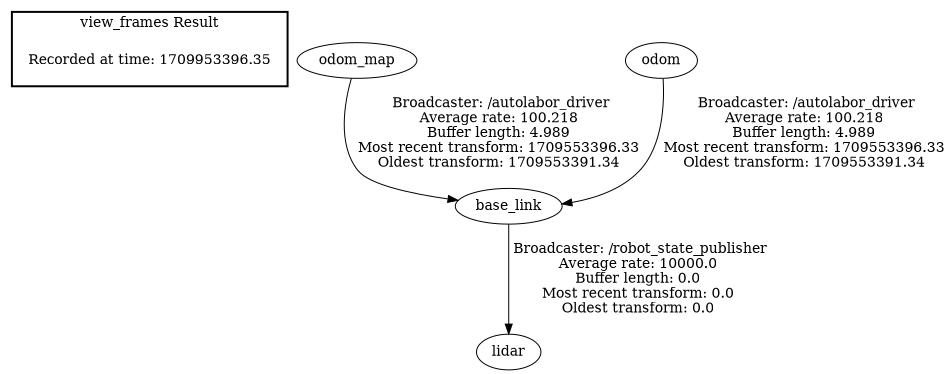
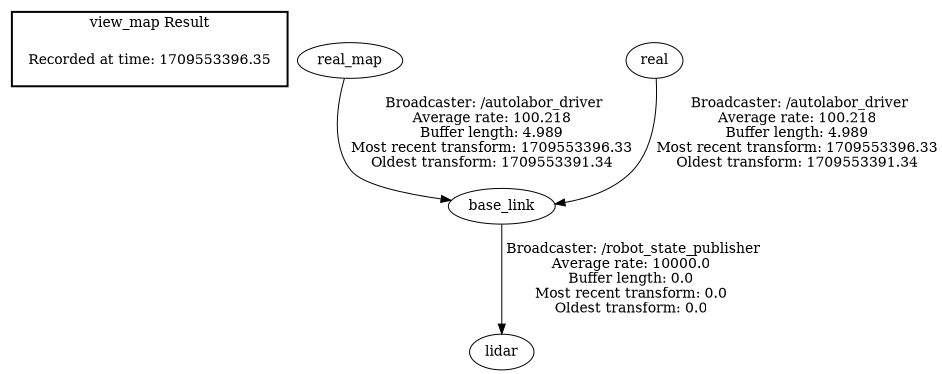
(150, 23) -> (150, 23)
(150, 60) -> (150, 60)
(357, 60) -> (350, 60)
(661, 60) -> (654, 60)
